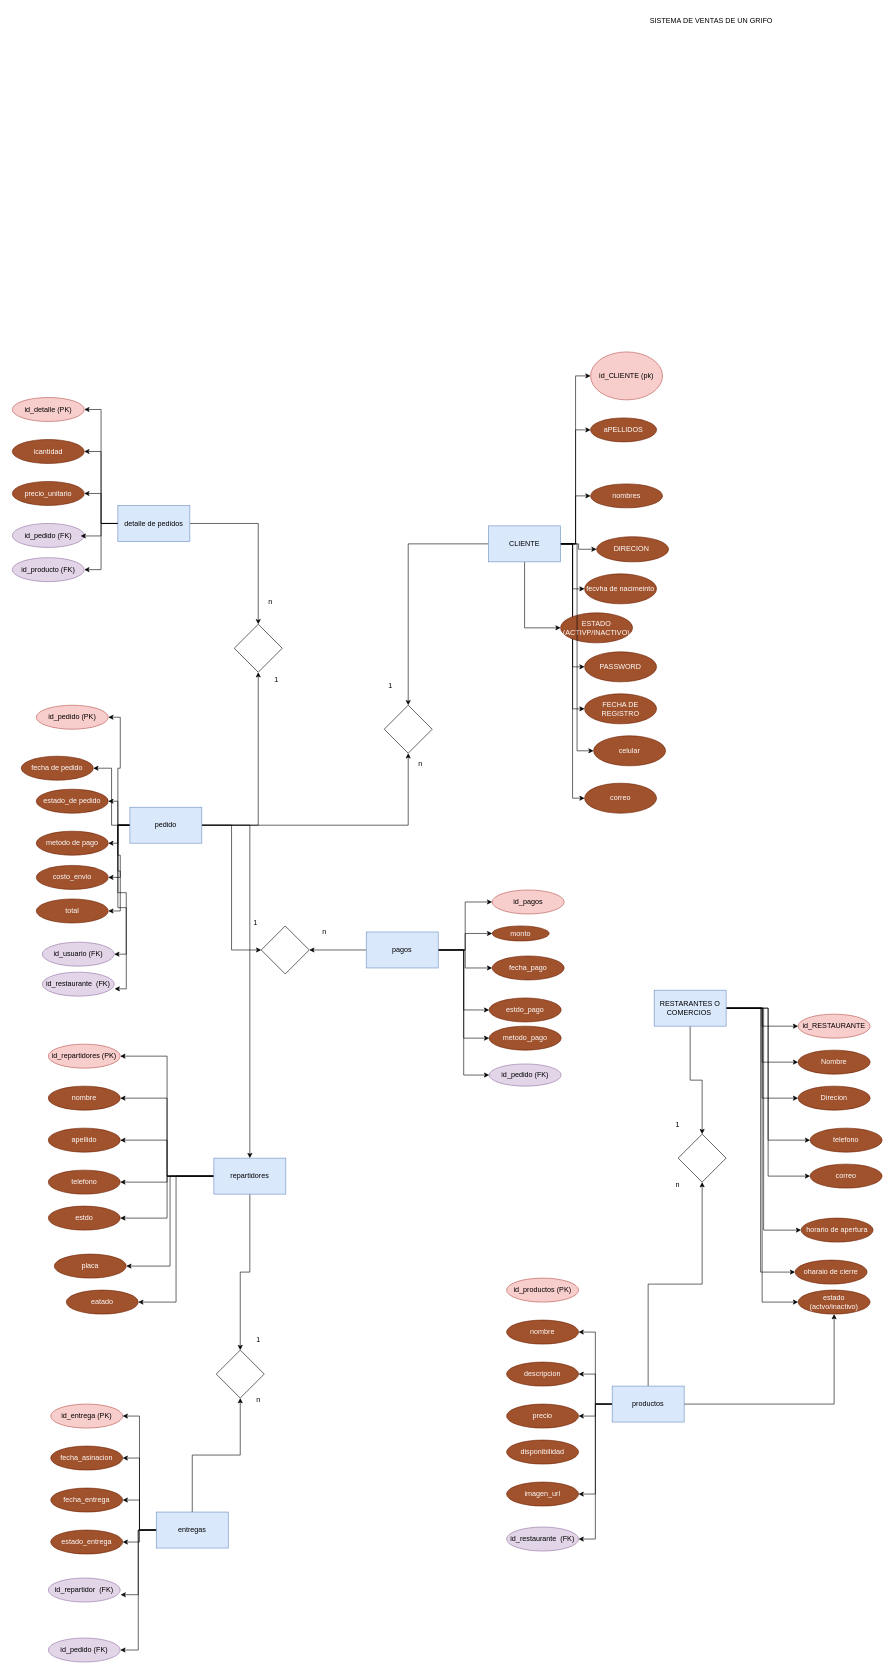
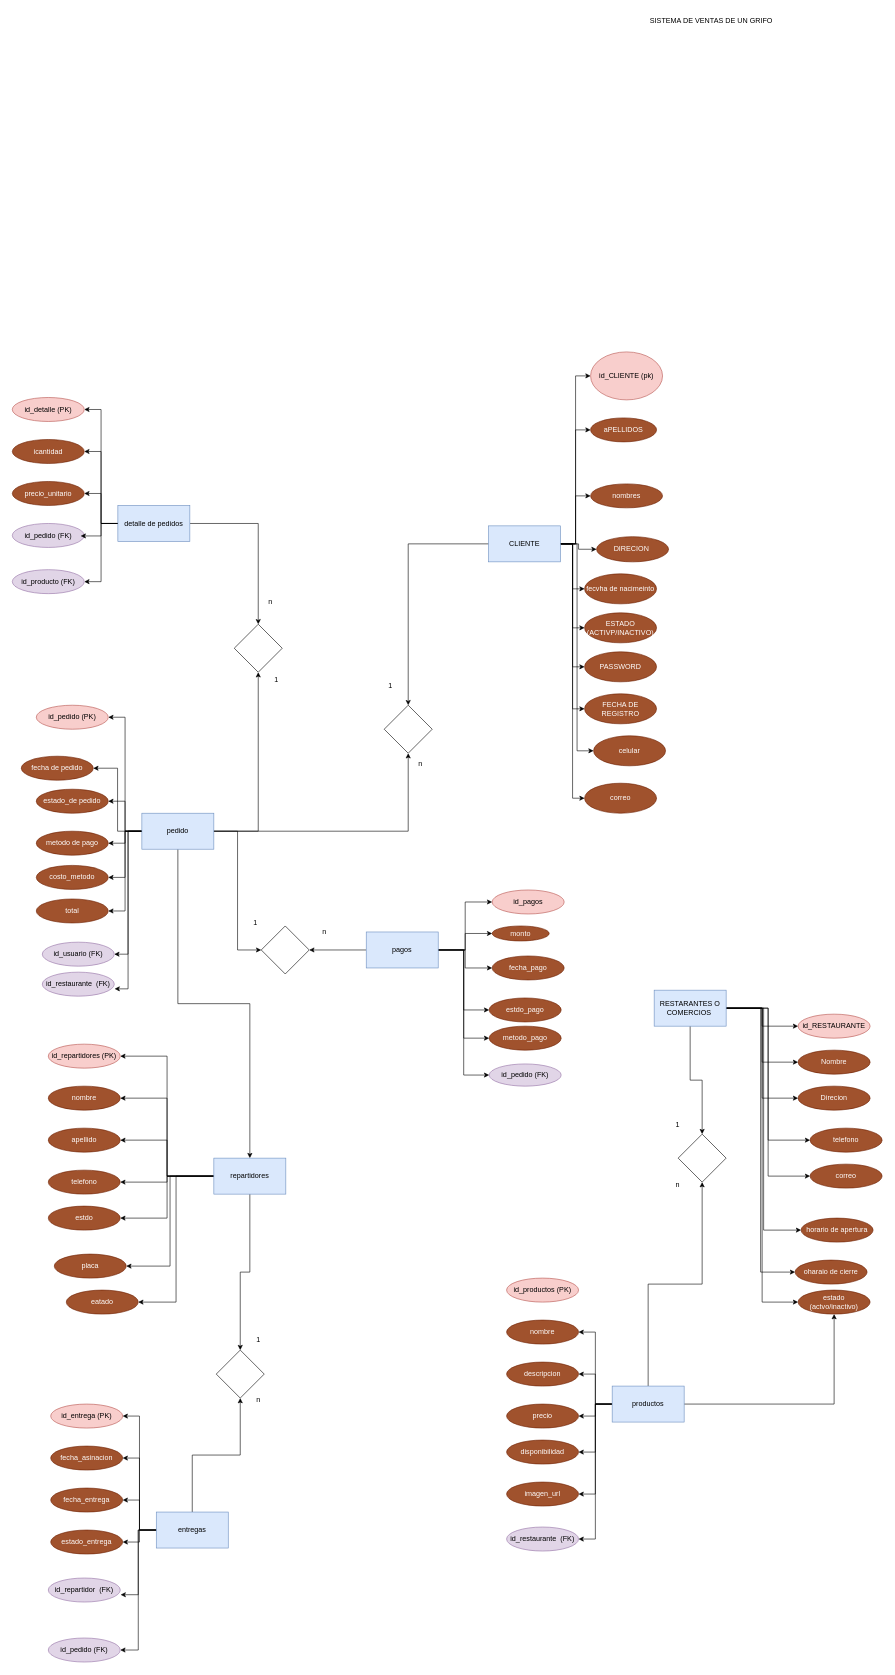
(48, 570) -> (48, 582)
(597, 628) -> (621, 628)
(166, 825) -> (178, 831)
(72, 878) -> (72, 878)
none -> (584, 1452)
